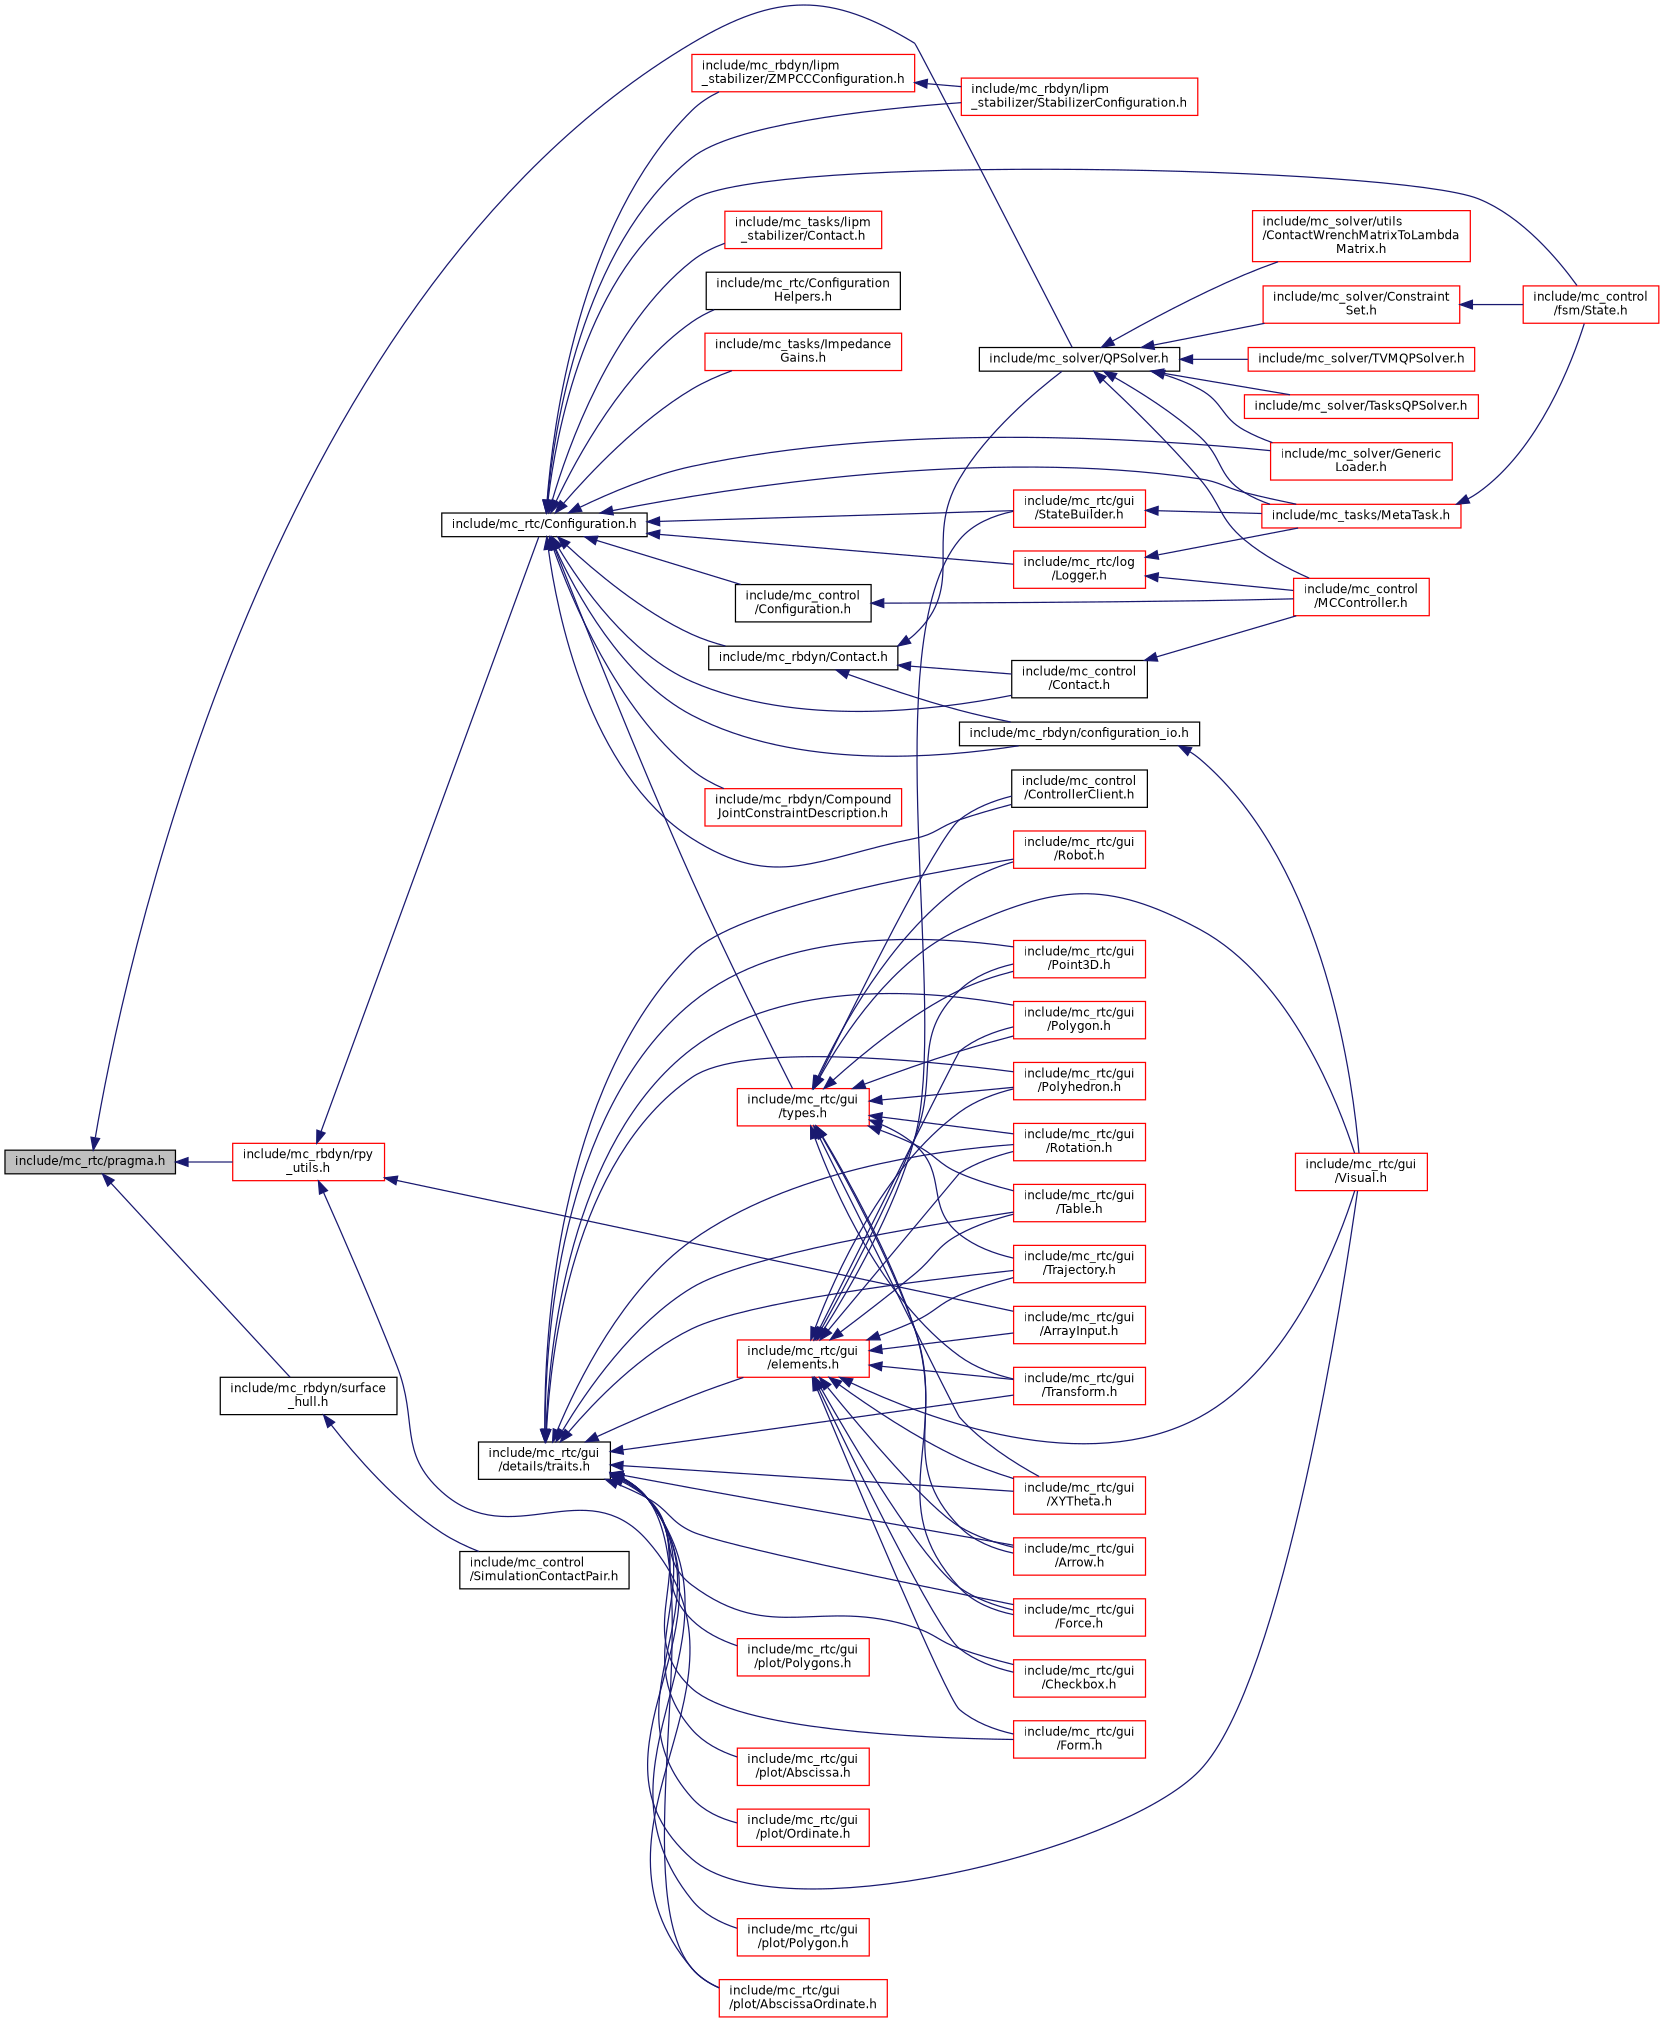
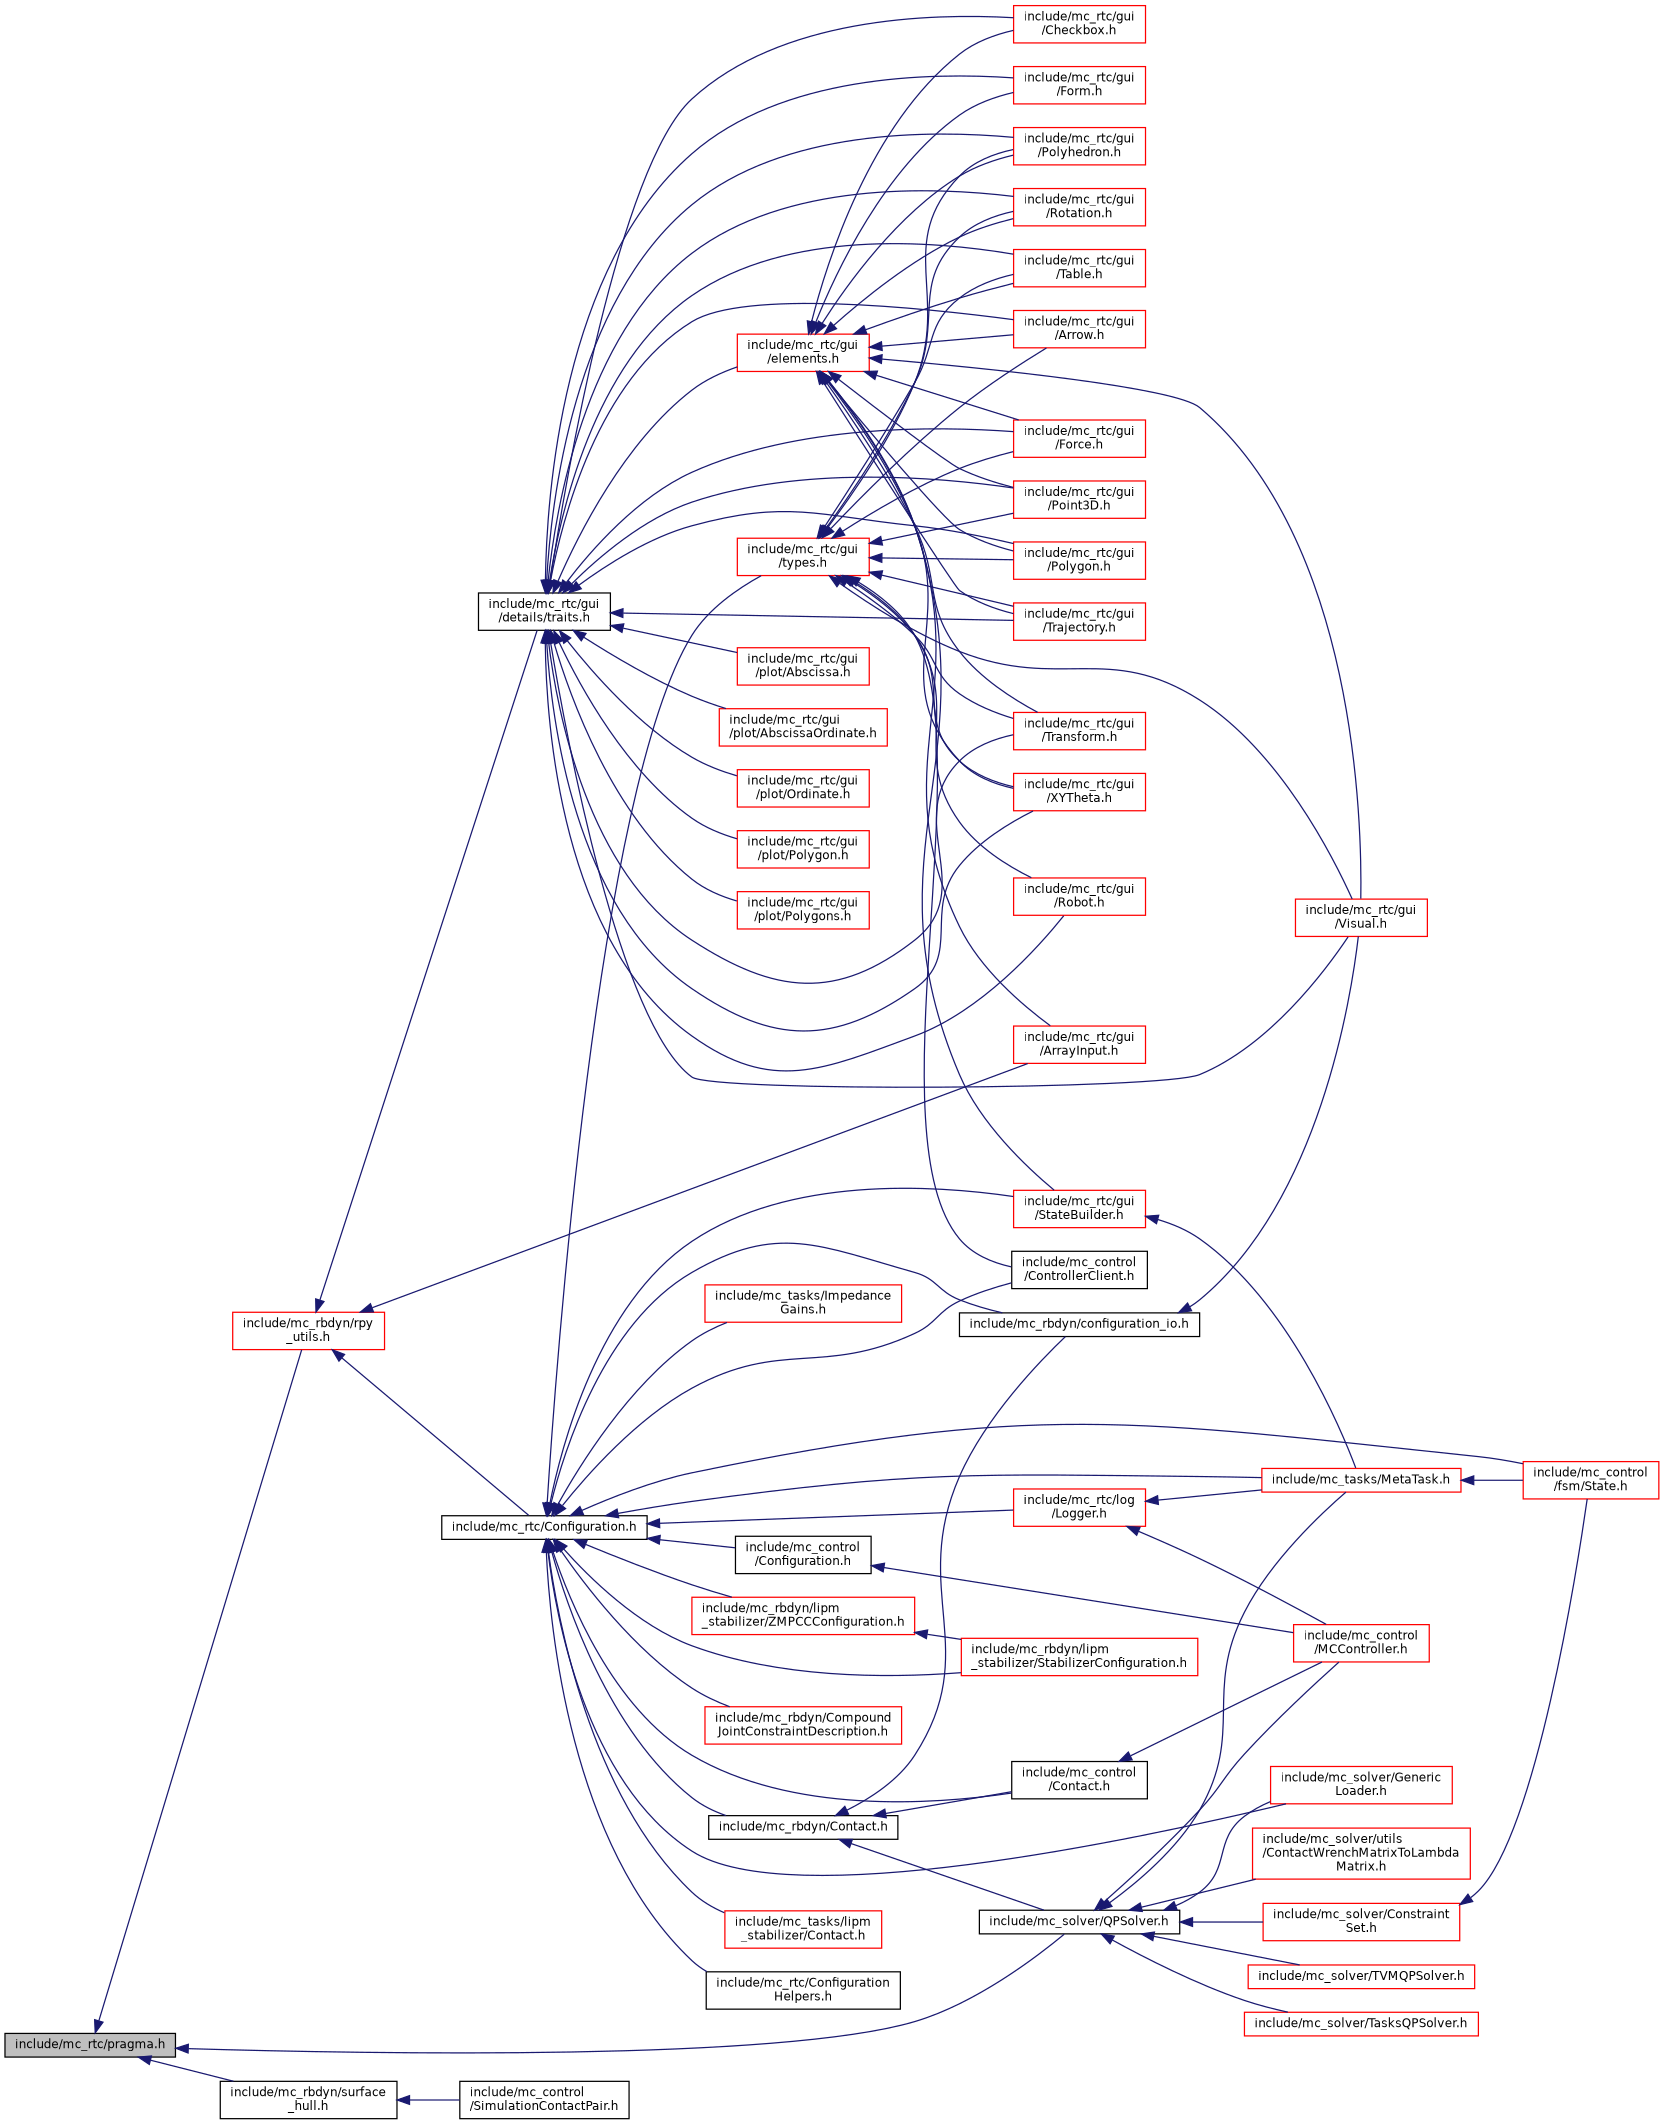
(624, 1521) -> (429, 965)
